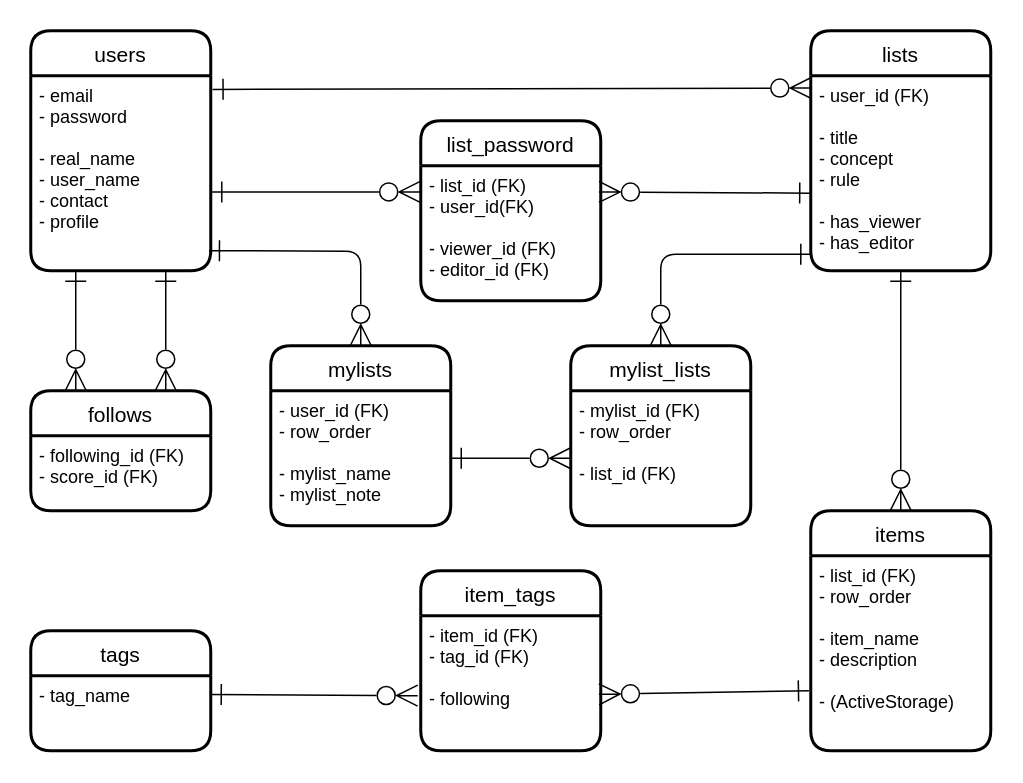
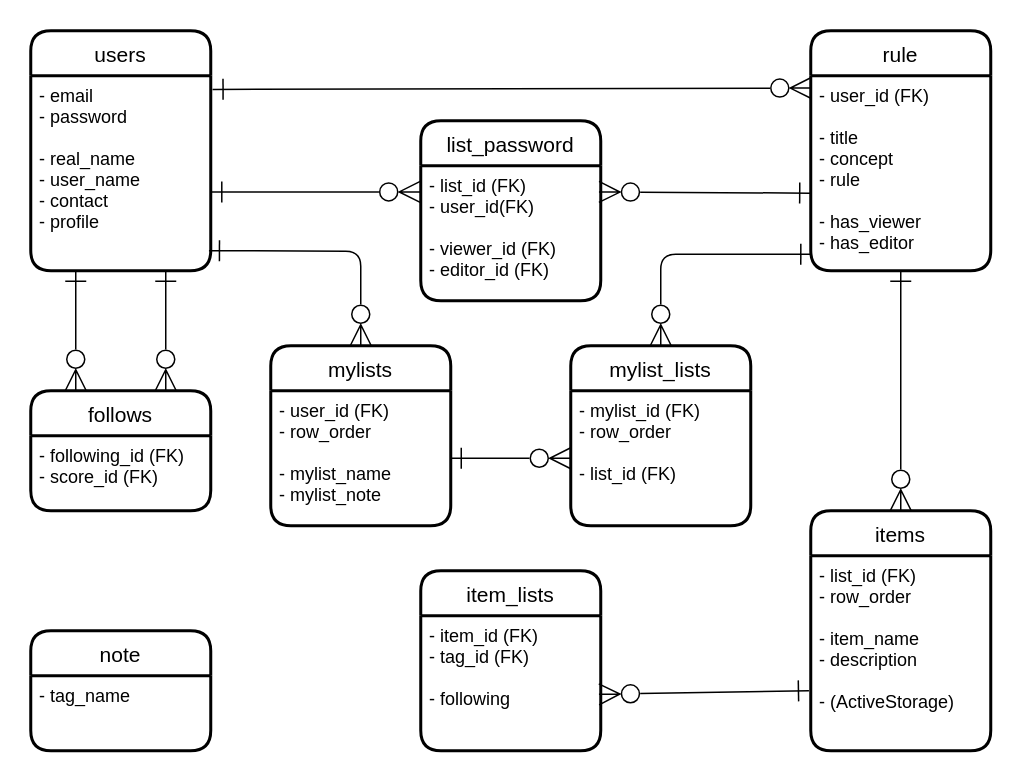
(900, 55) -> (900, 55)
(510, 595) -> (510, 595)
(120, 655) -> (120, 655)
(294, 695) -> none
